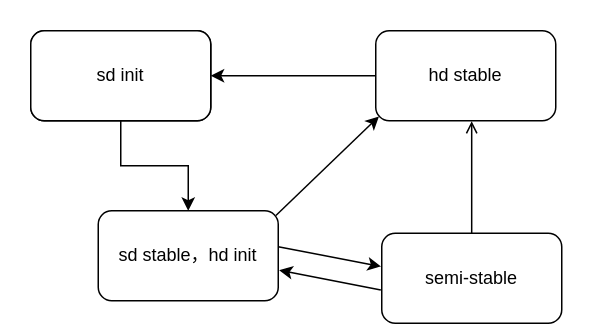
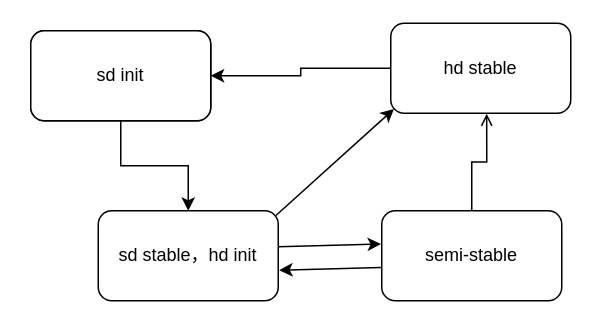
(466, 76) -> (481, 68)
(472, 278) -> (472, 256)
